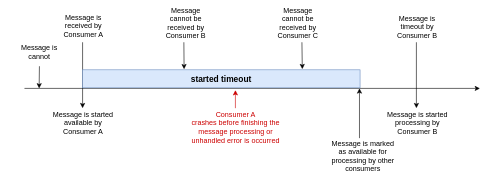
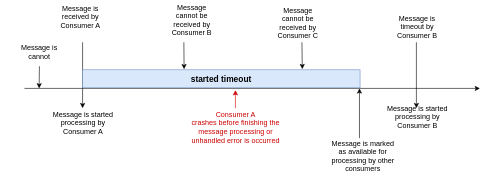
(186, 23) -> (192, 20)
(83, 26) -> (80, 17)
(83, 123) -> (83, 123)
(418, 123) -> (418, 117)
